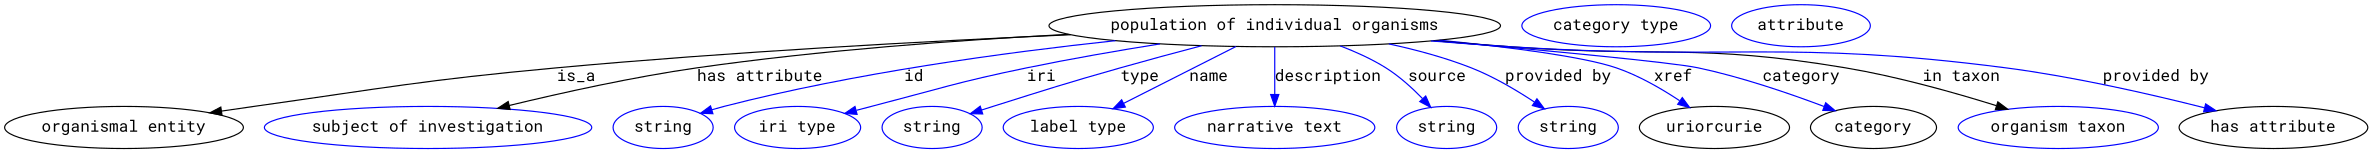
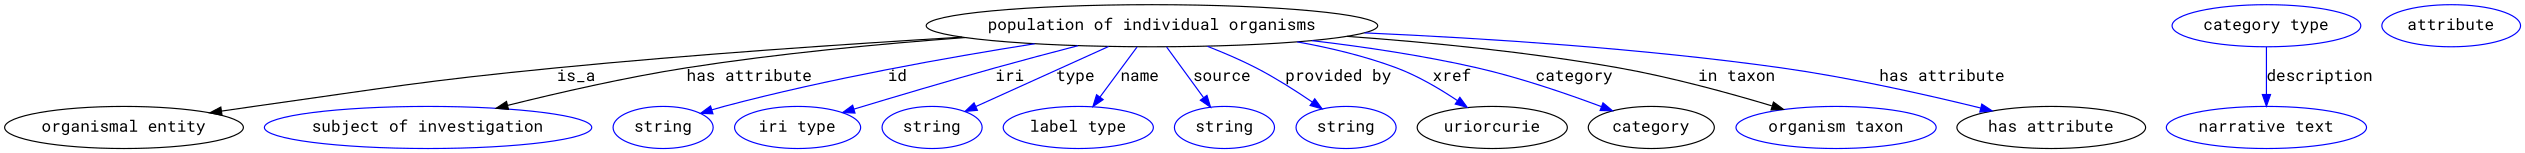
(1275, 71) -> (2266, 71)
(2156, 77) -> (1942, 77)
